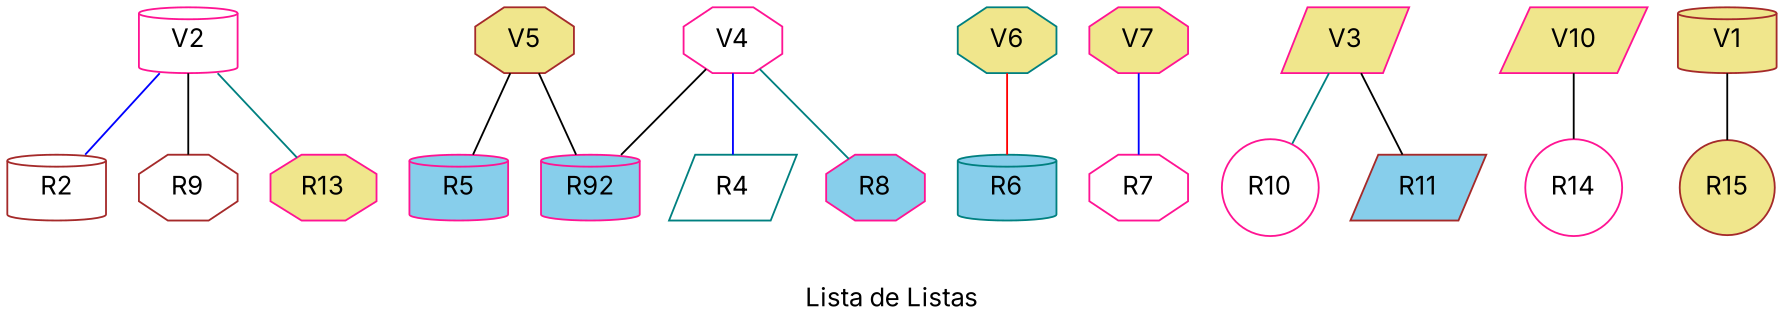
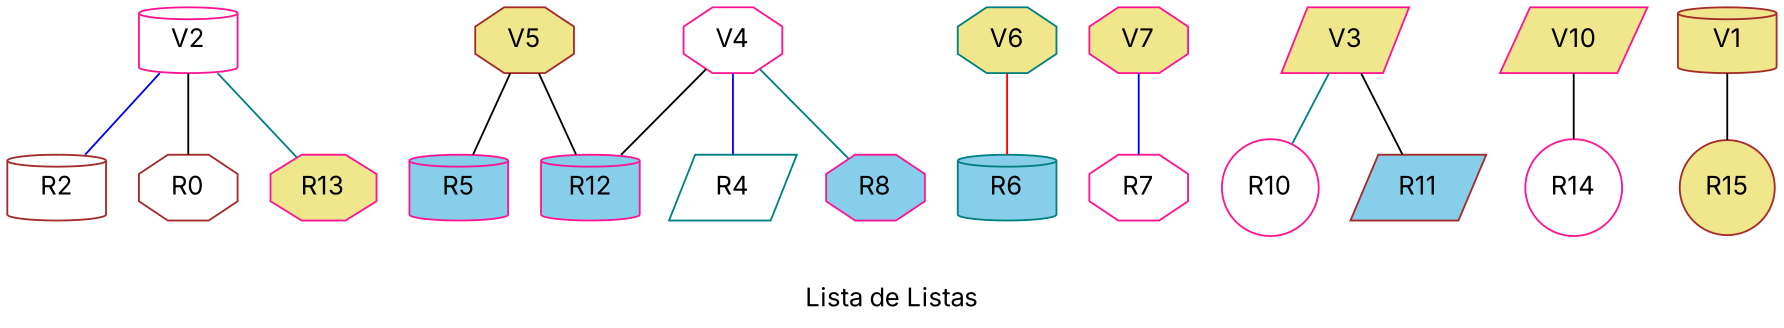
(188, 188) -> (188, 188)
(590, 188) -> (590, 188)
